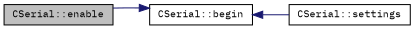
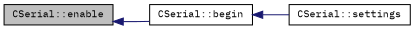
(126, 8) -> (136, 22)
